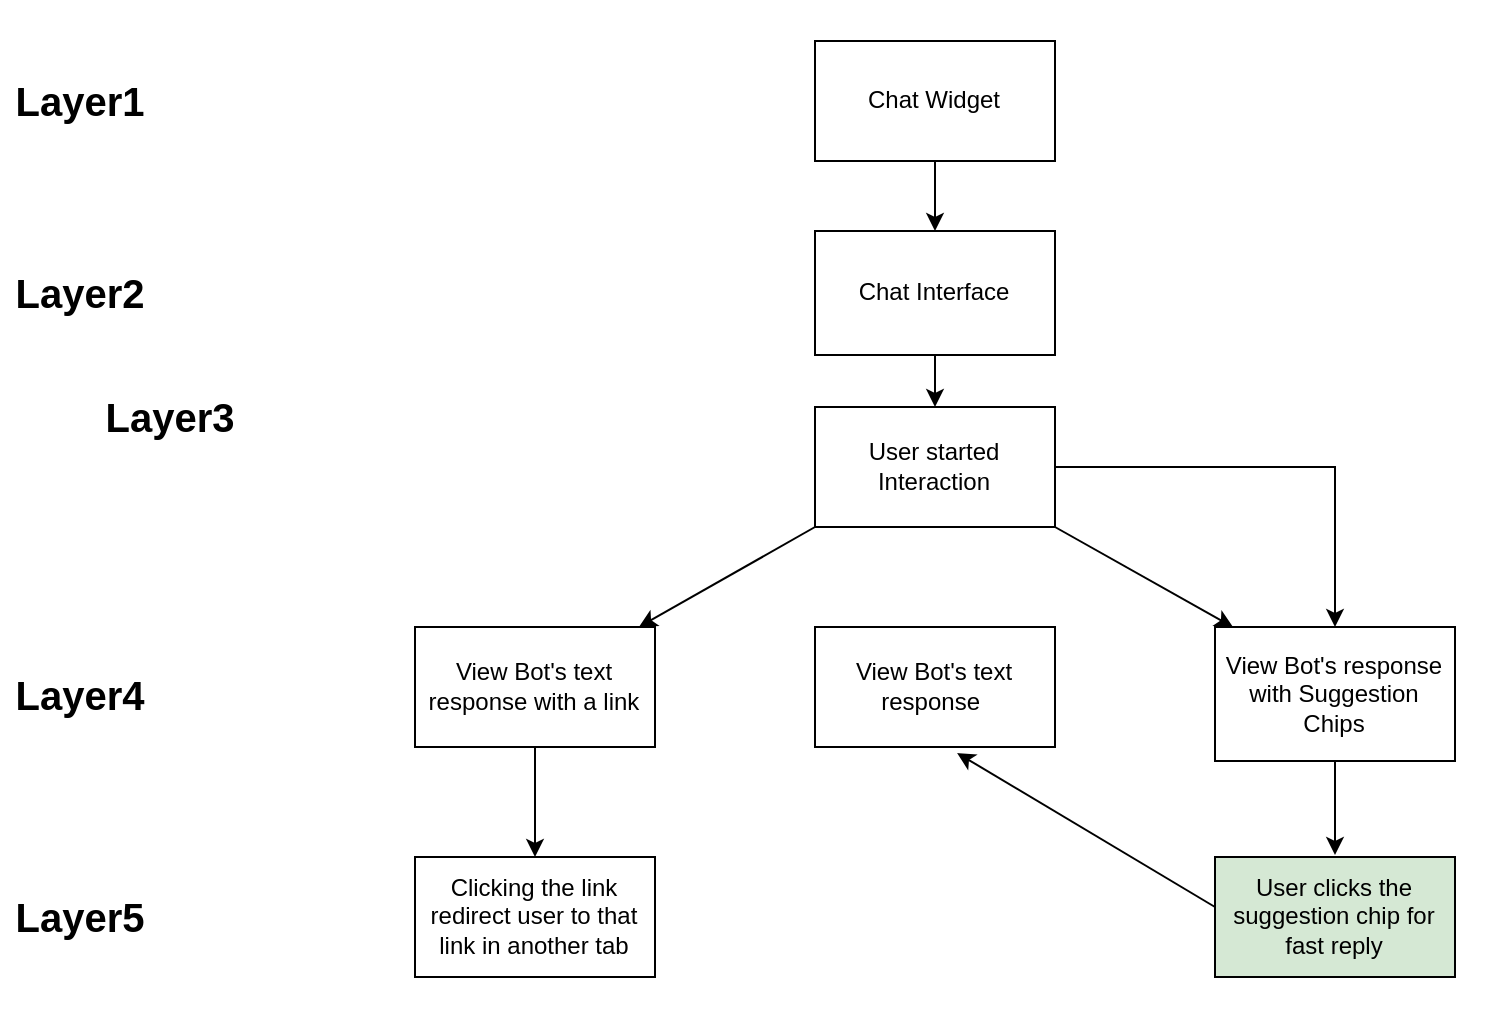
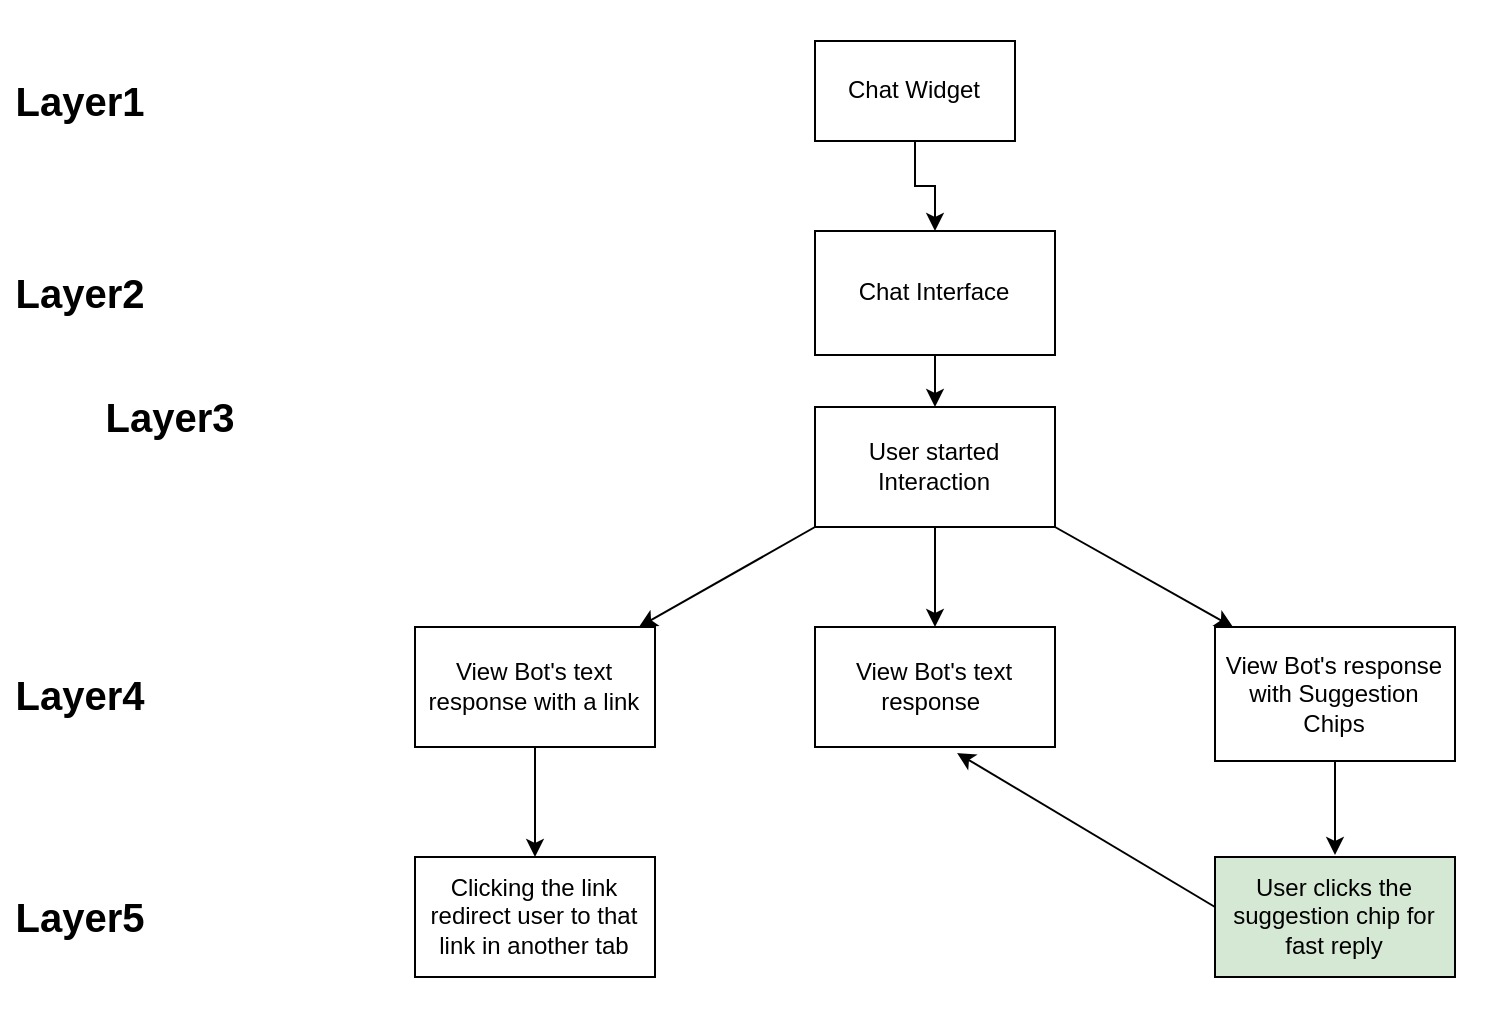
(935, 101) -> (915, 91)
(1268, 467) -> (935, 570)
